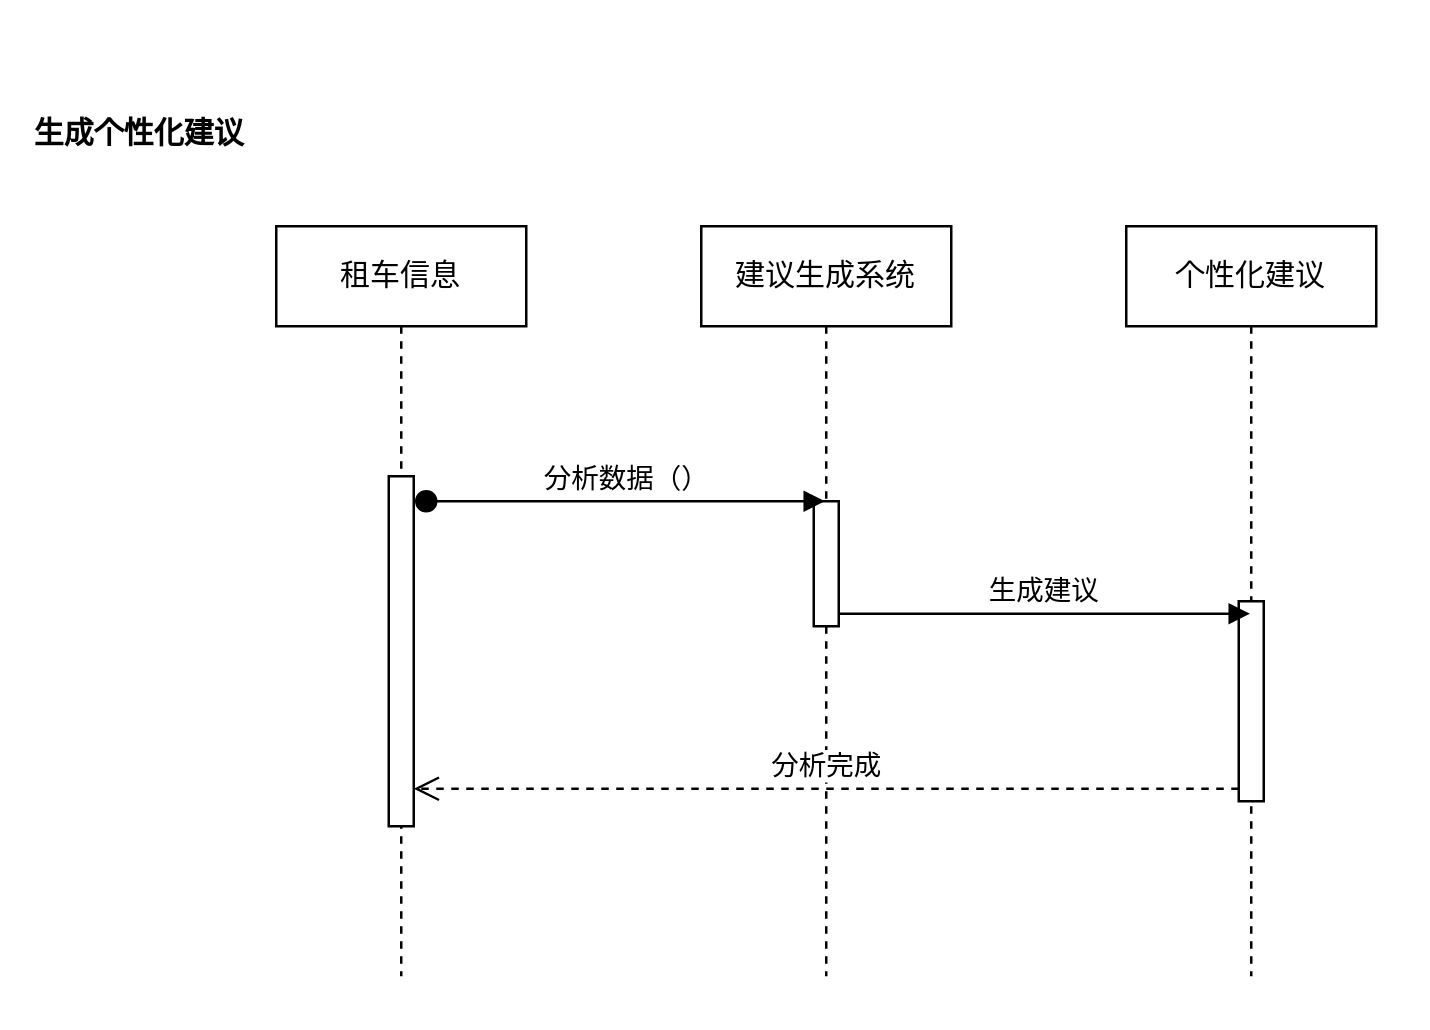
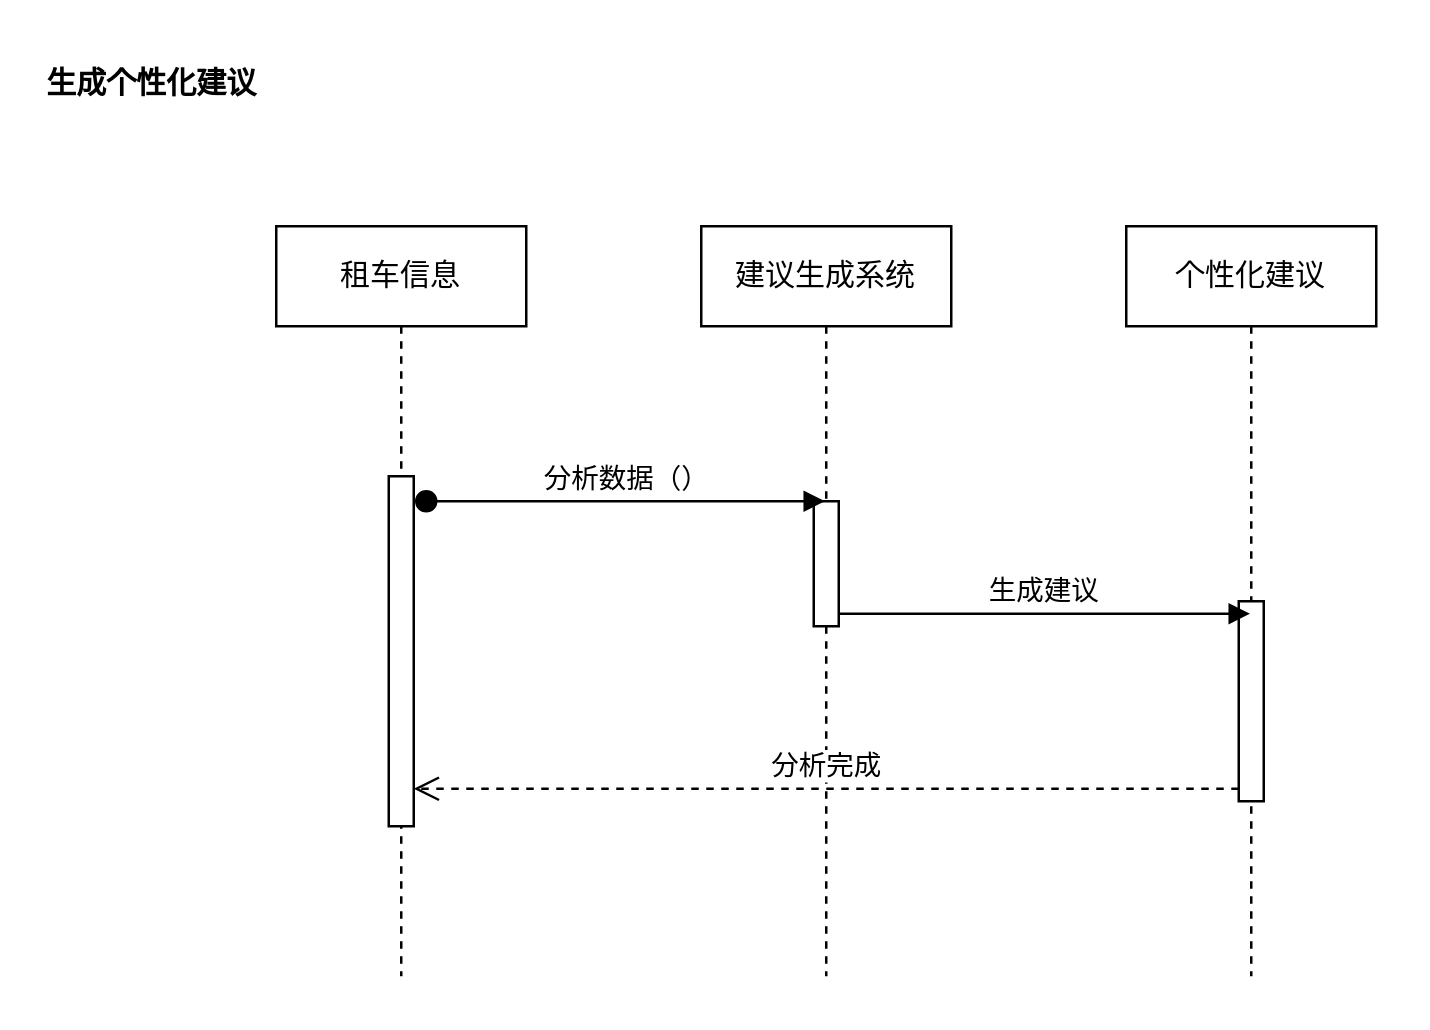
(139, 134) -> (151, 84)
